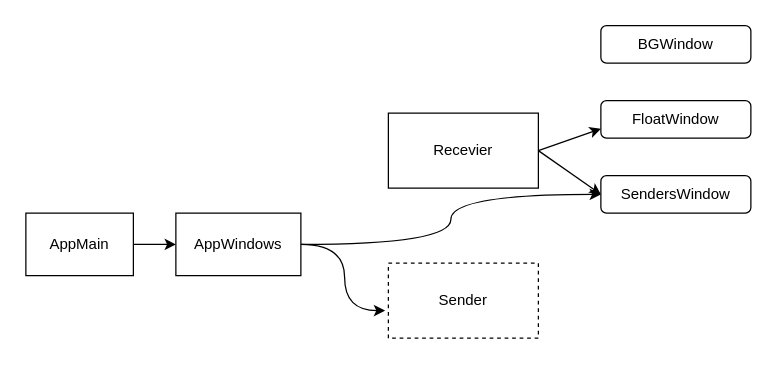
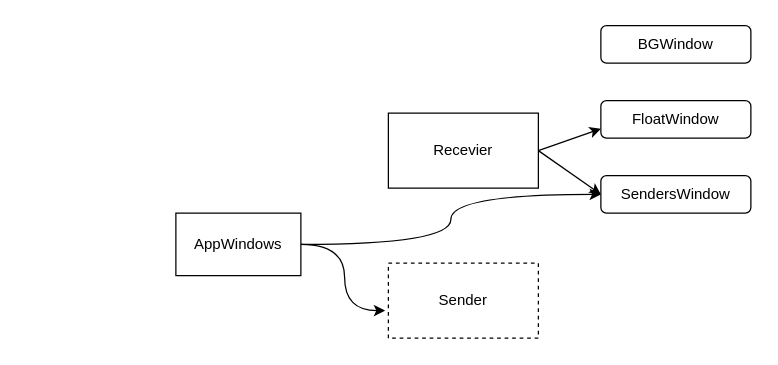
(79, 244) -> none
(150, 244) -> none
